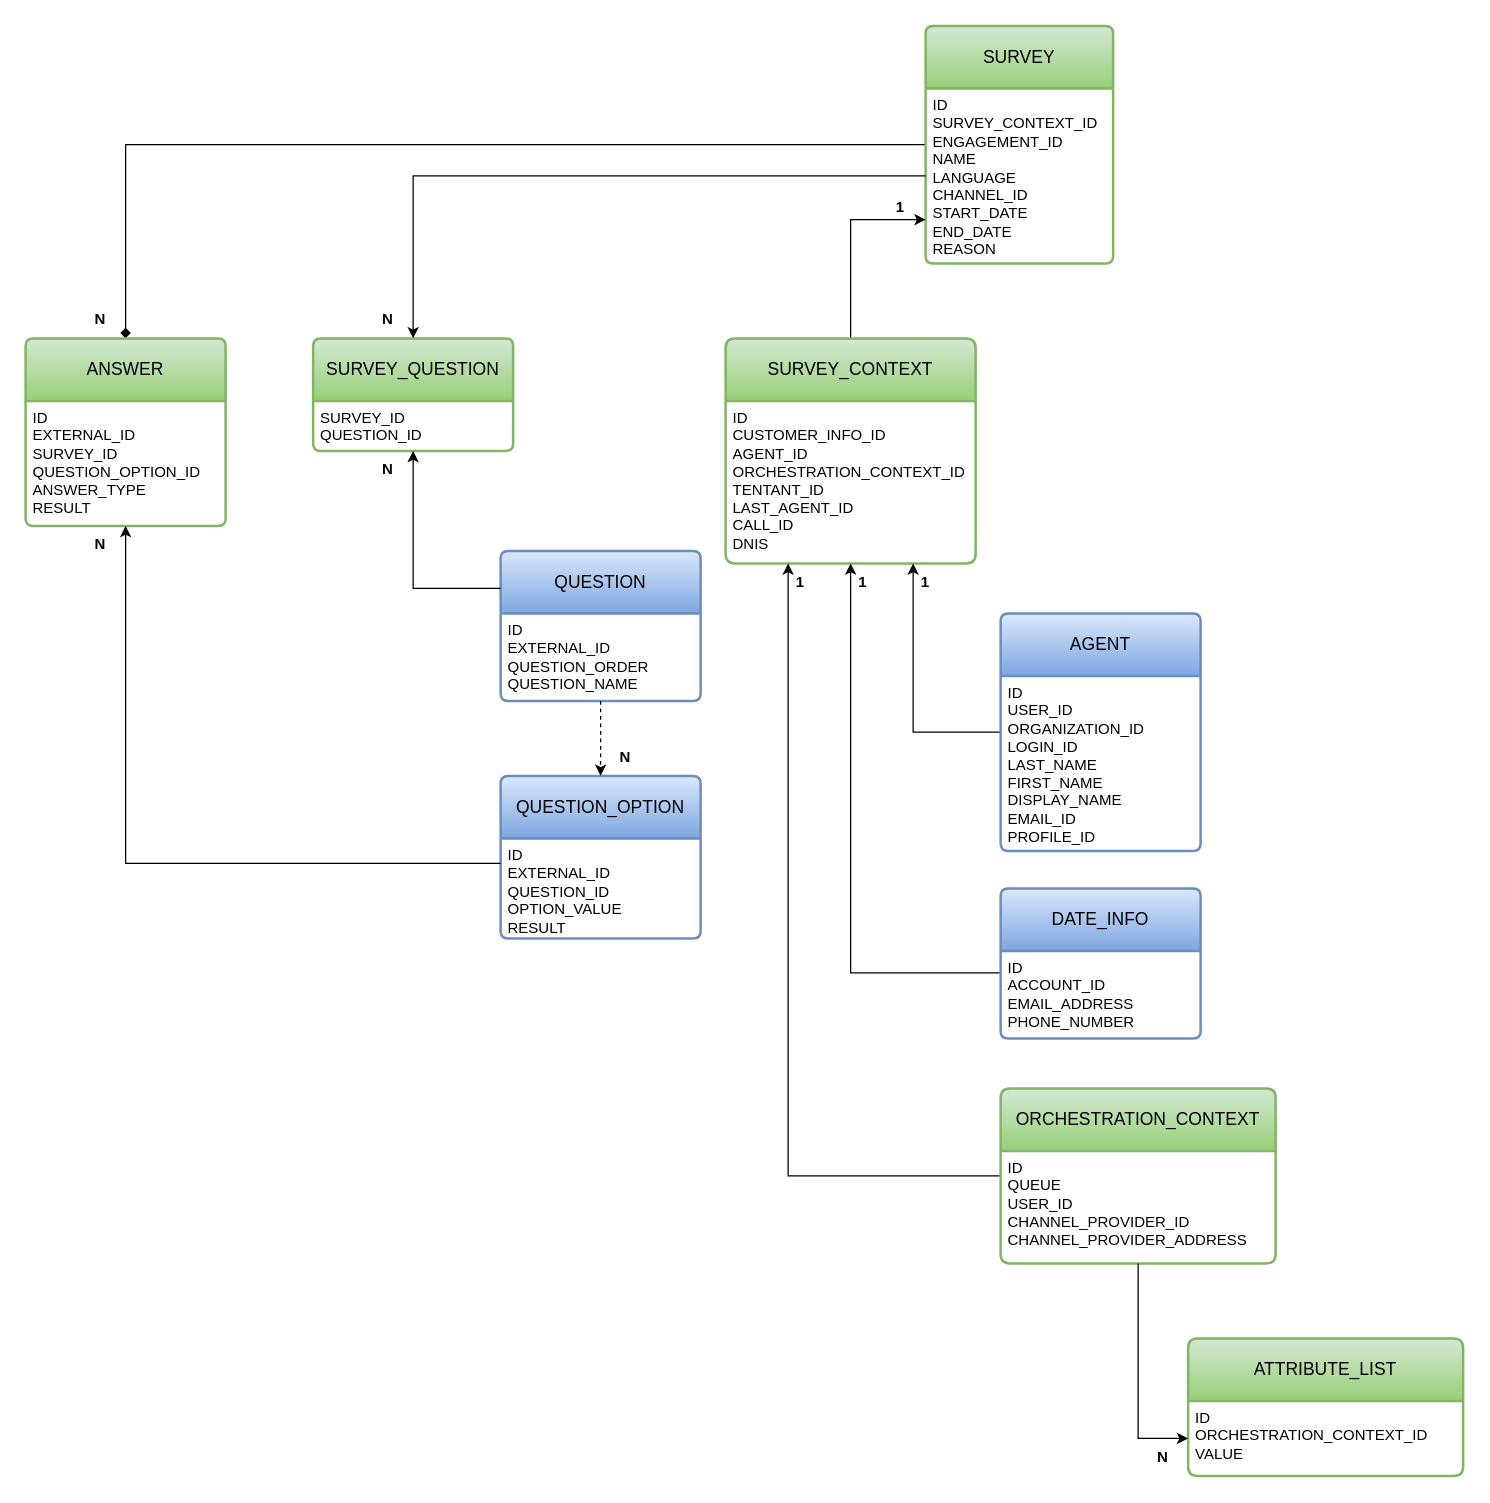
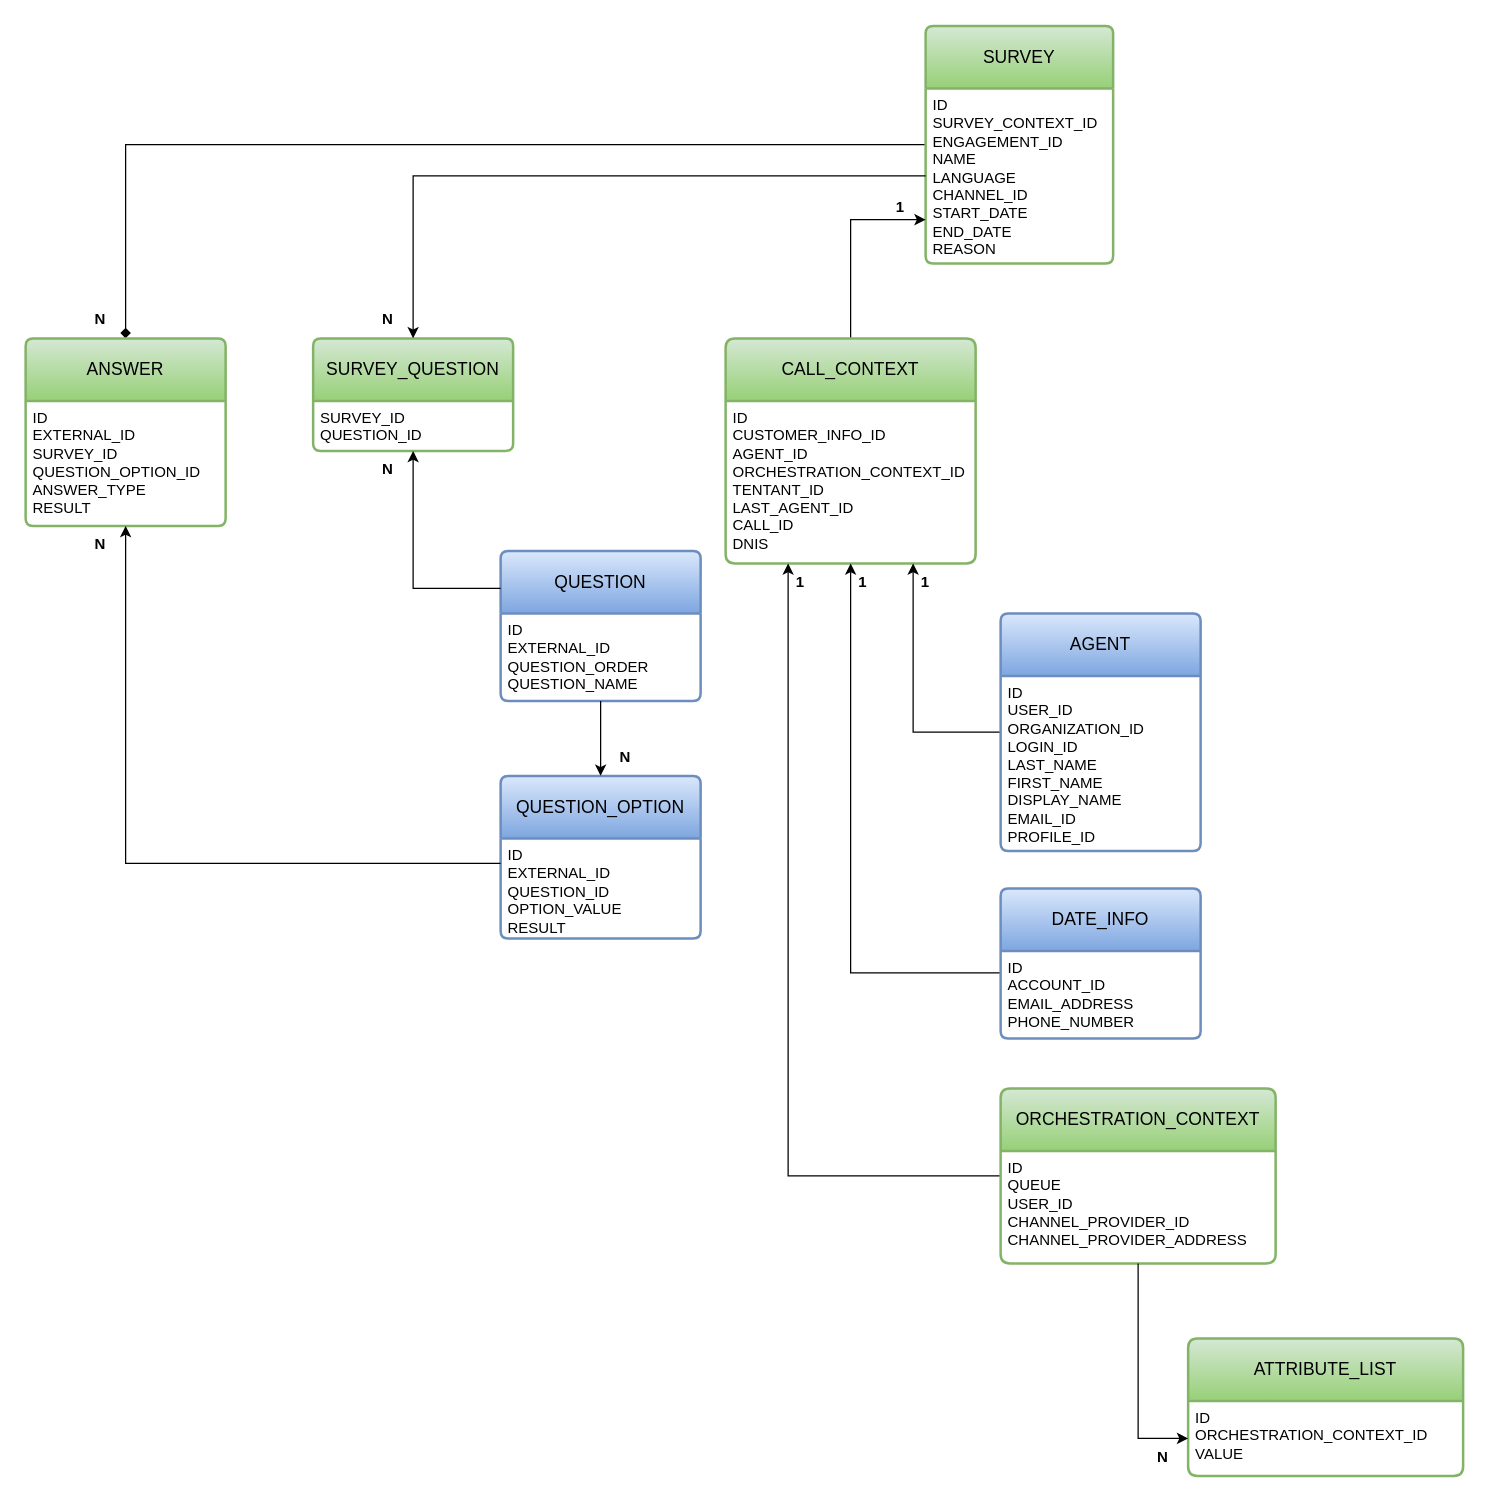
(851, 369) -> (851, 369)
(601, 735) -> (601, 735)
